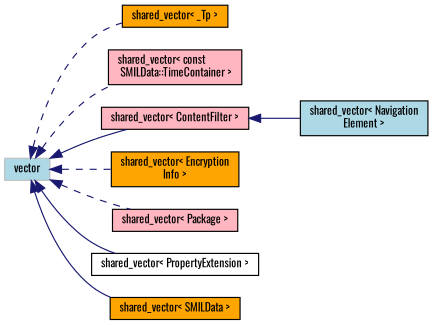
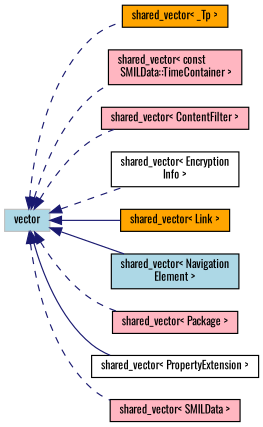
(280, 118) -> (93, 243)
(93, 140) -> (71, 158)
(175, 169) -> (175, 169)
none -> (175, 220)
(62, 253) -> (53, 331)
(175, 308) -> (175, 411)
